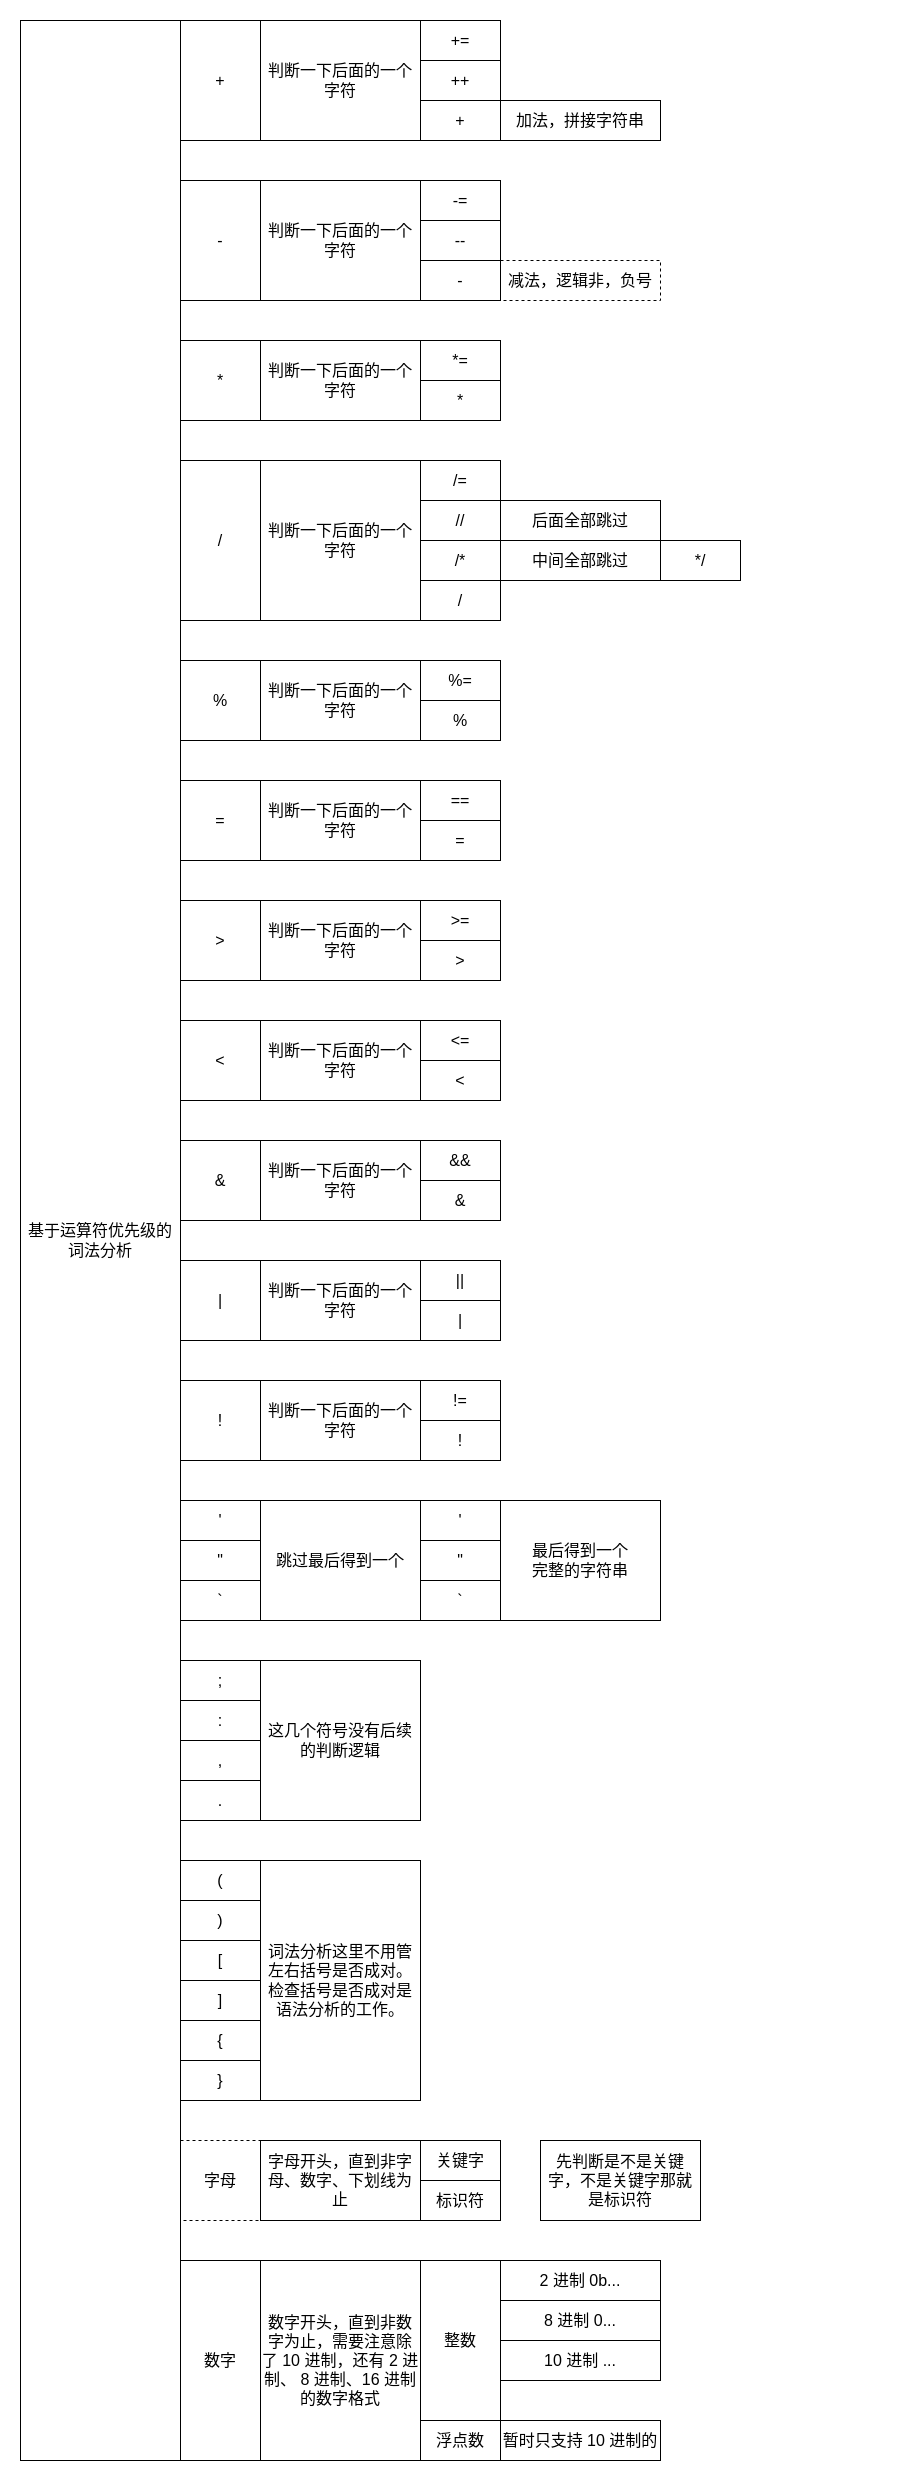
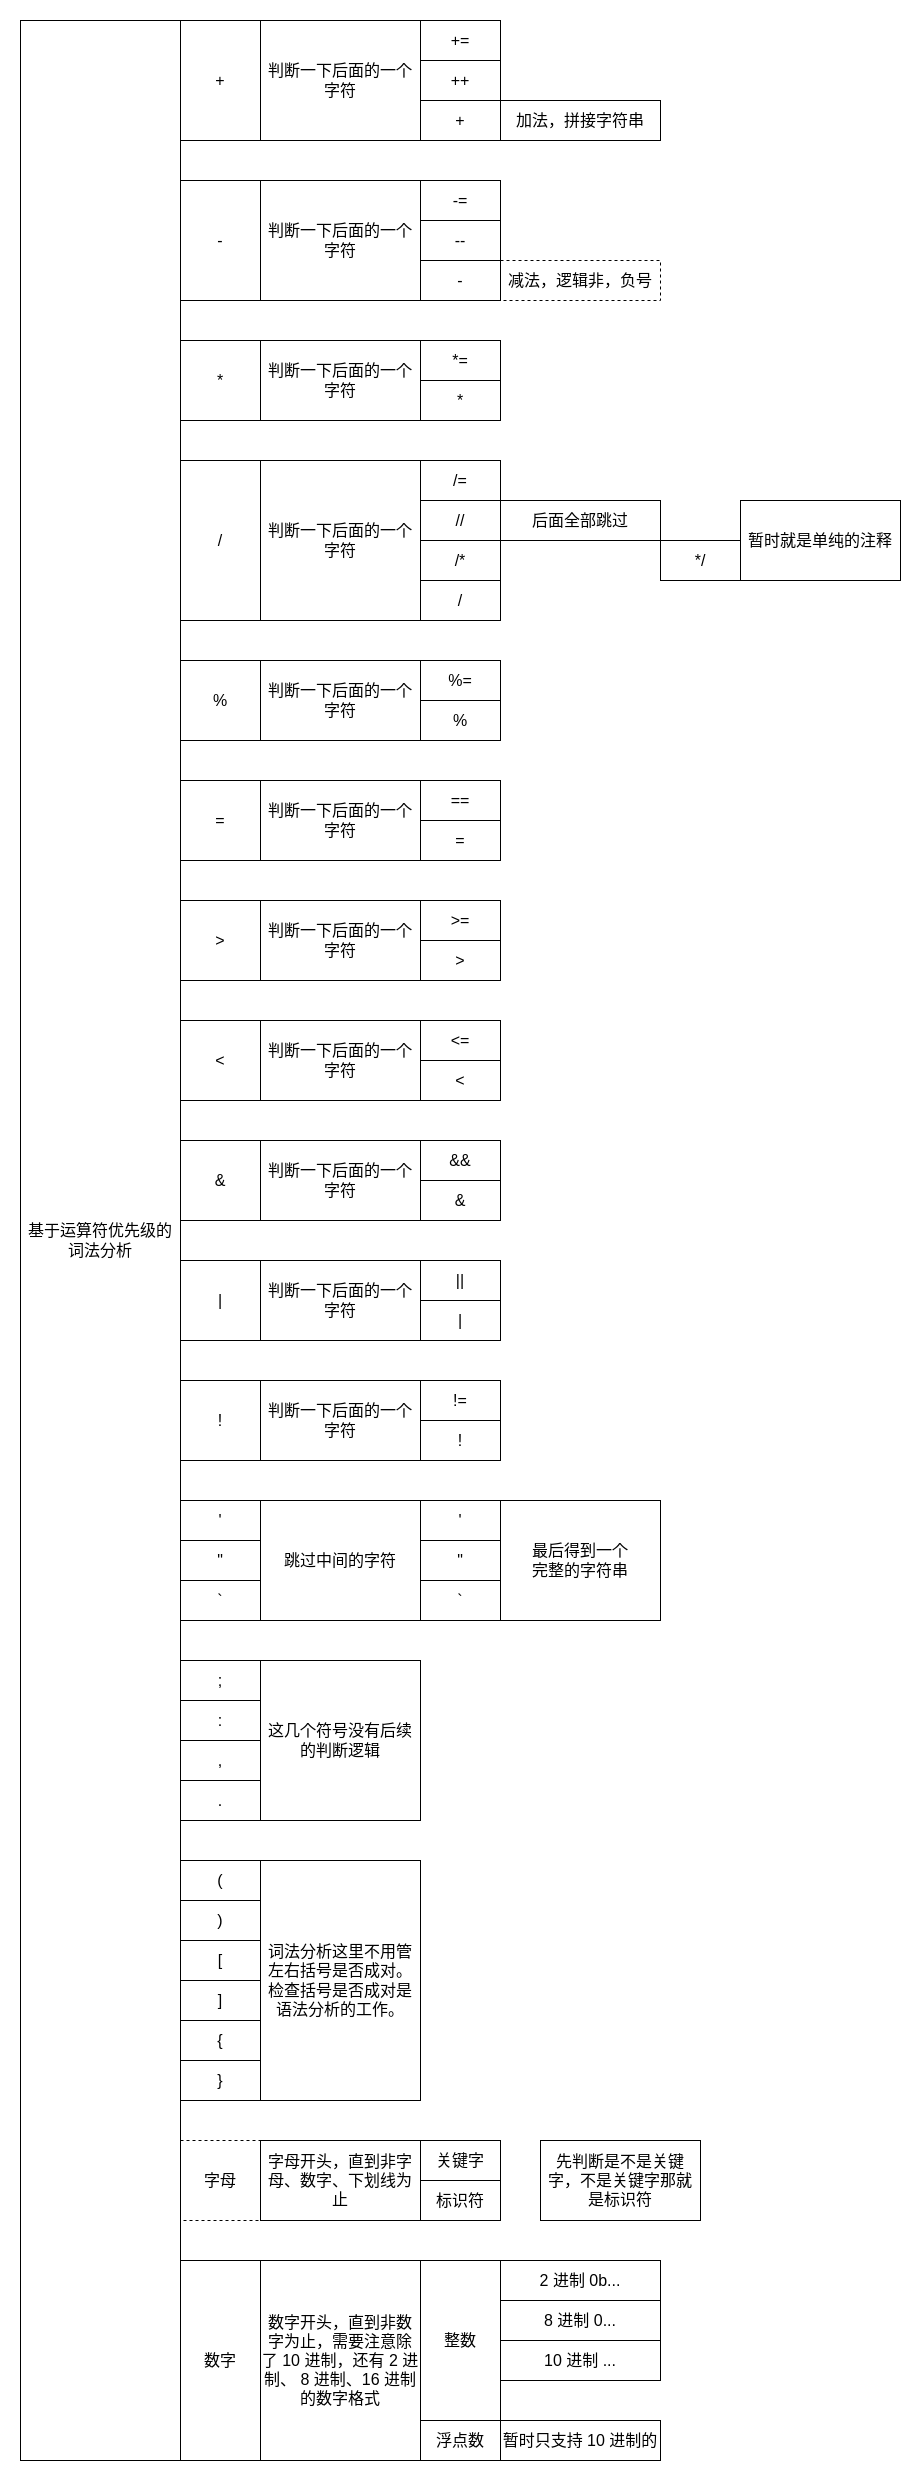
none -> (821, 541)
(581, 561) -> none
(341, 1561) -> (341, 1561)
